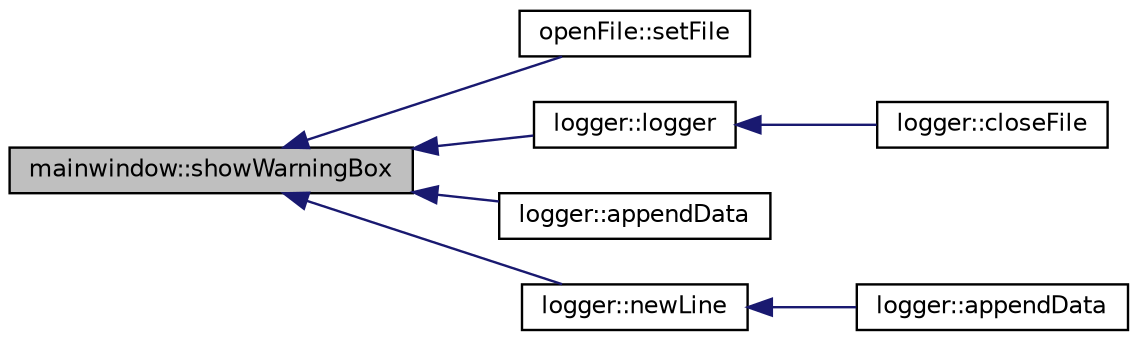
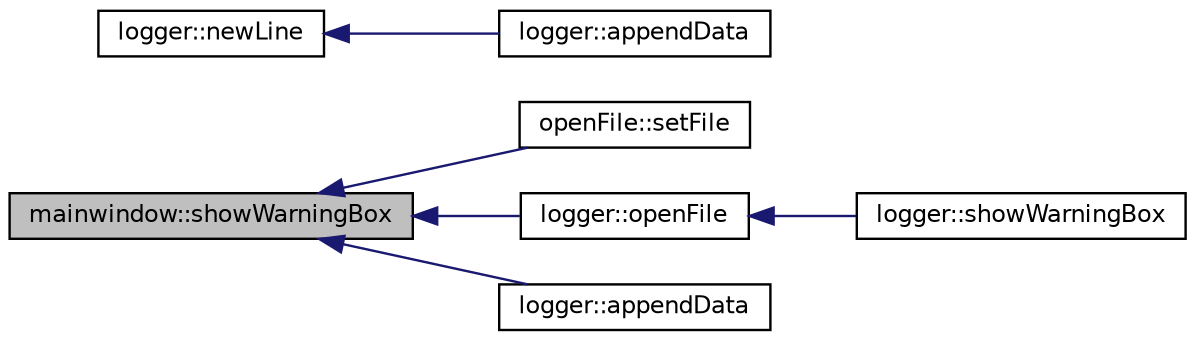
(635, 125) -> (635, 216)
(992, 125) -> (1021, 216)
(434, 243) -> none
